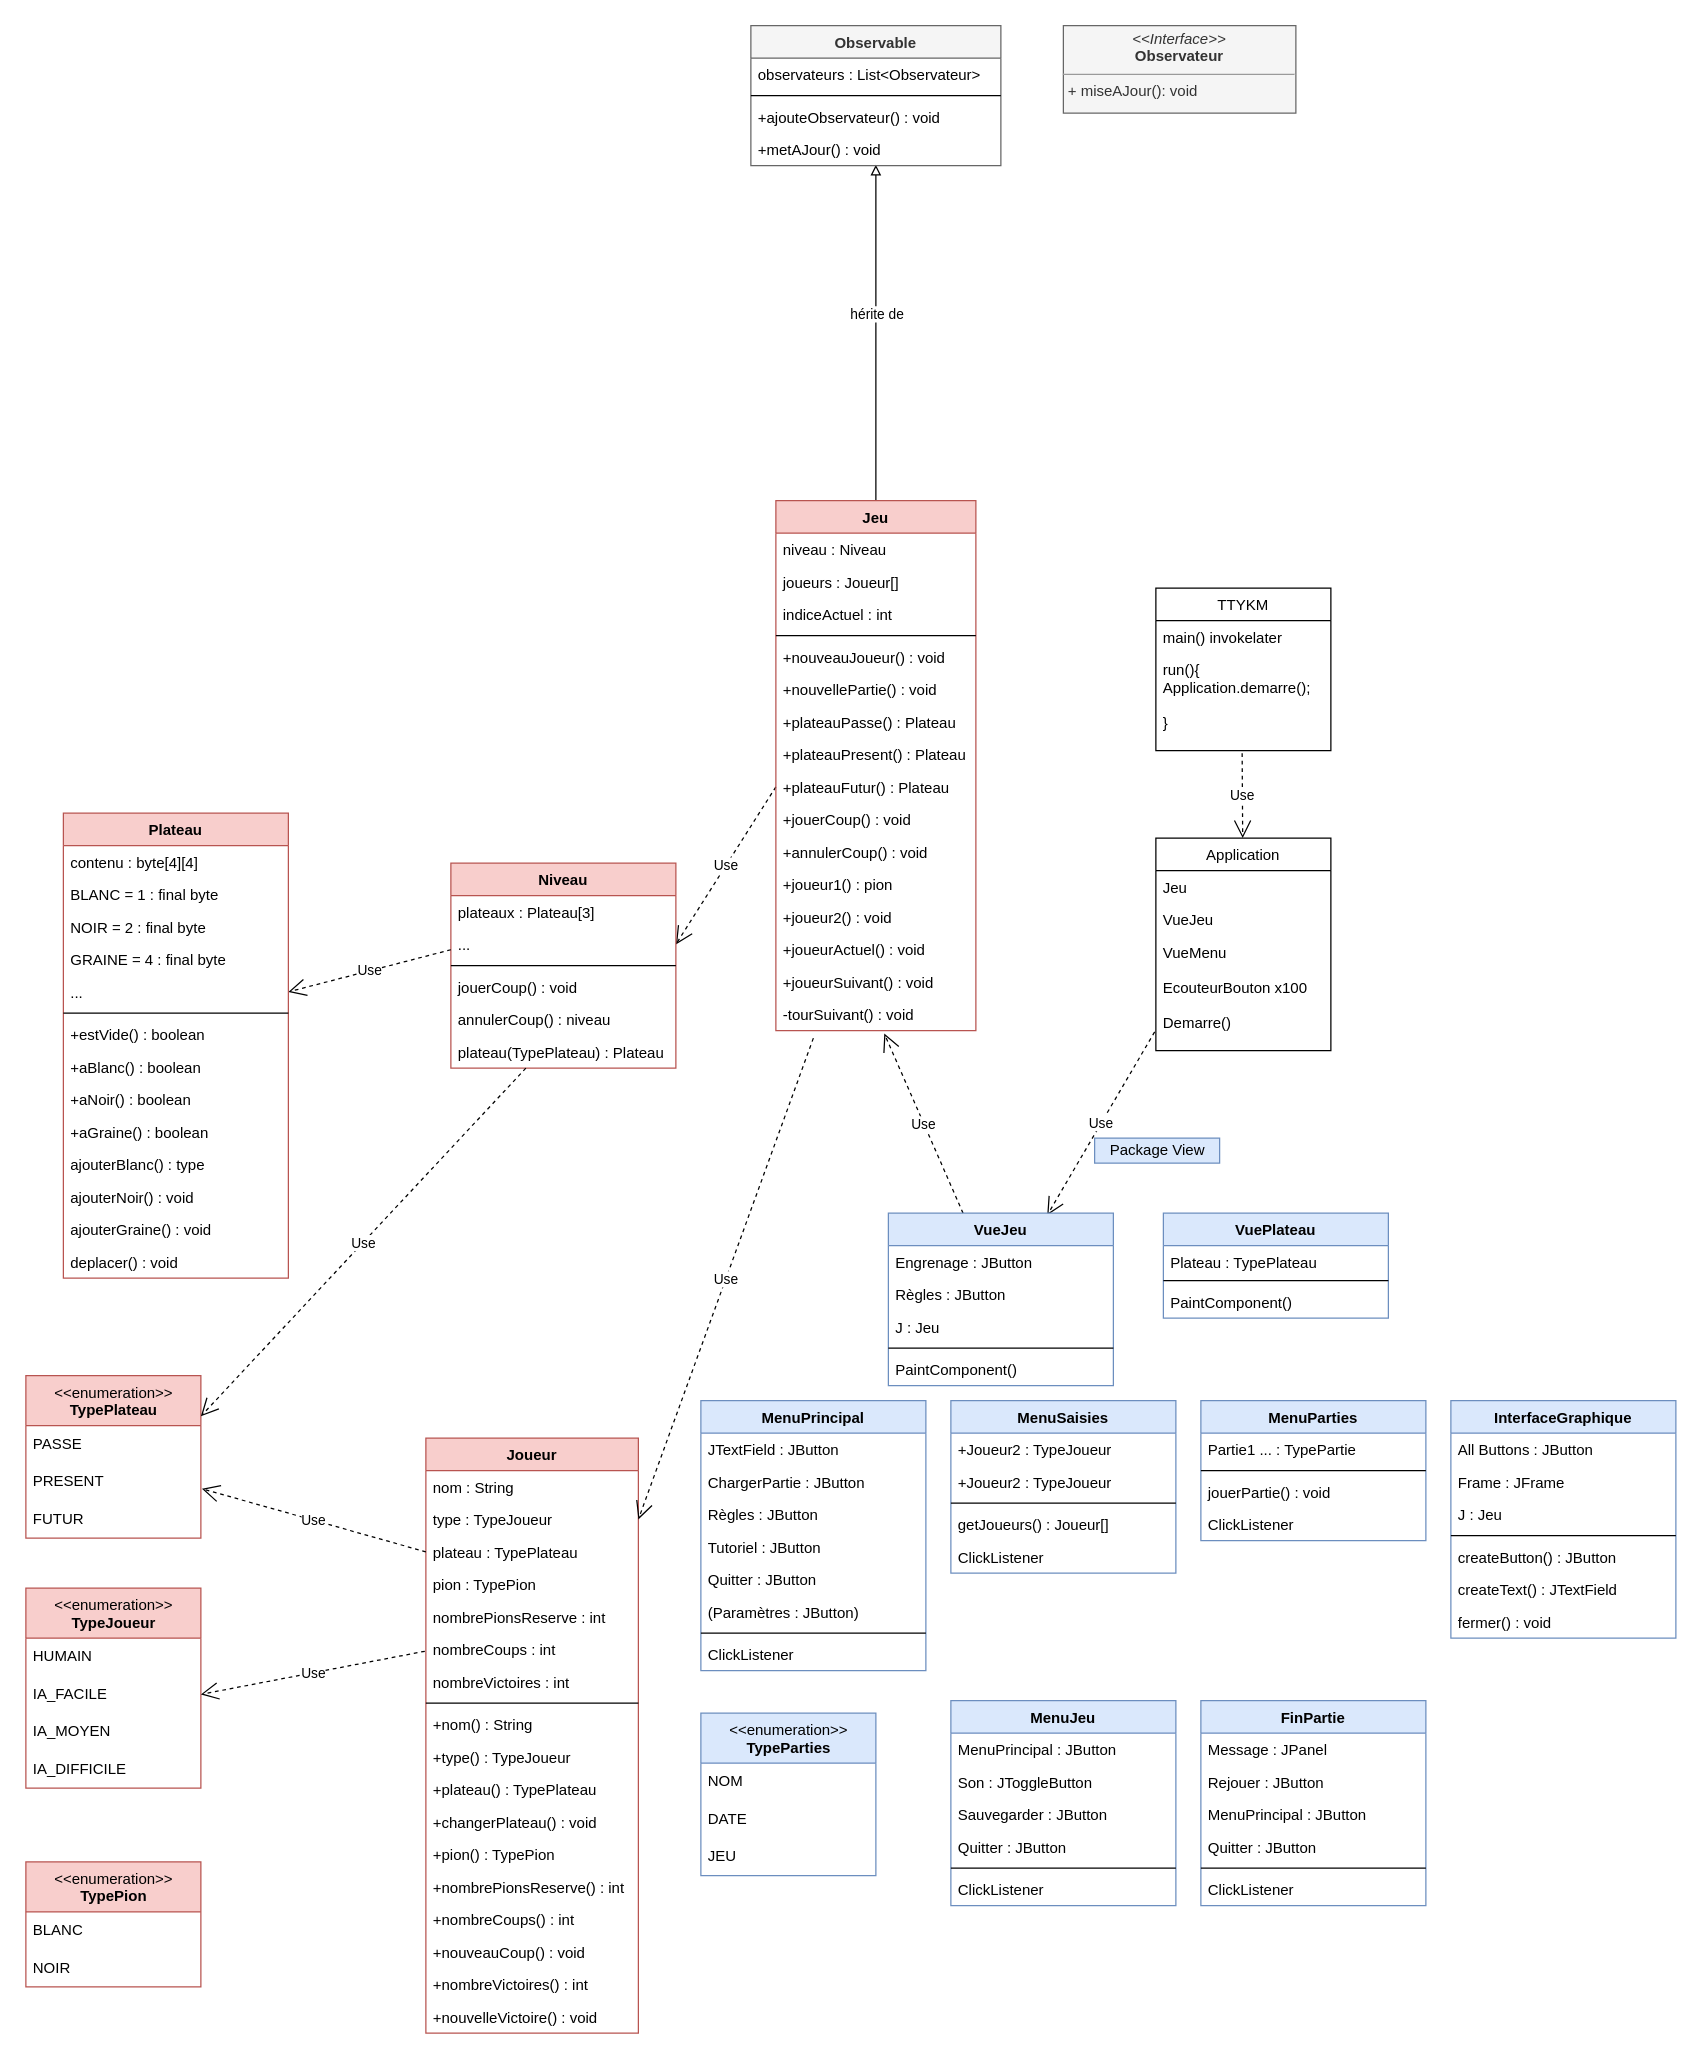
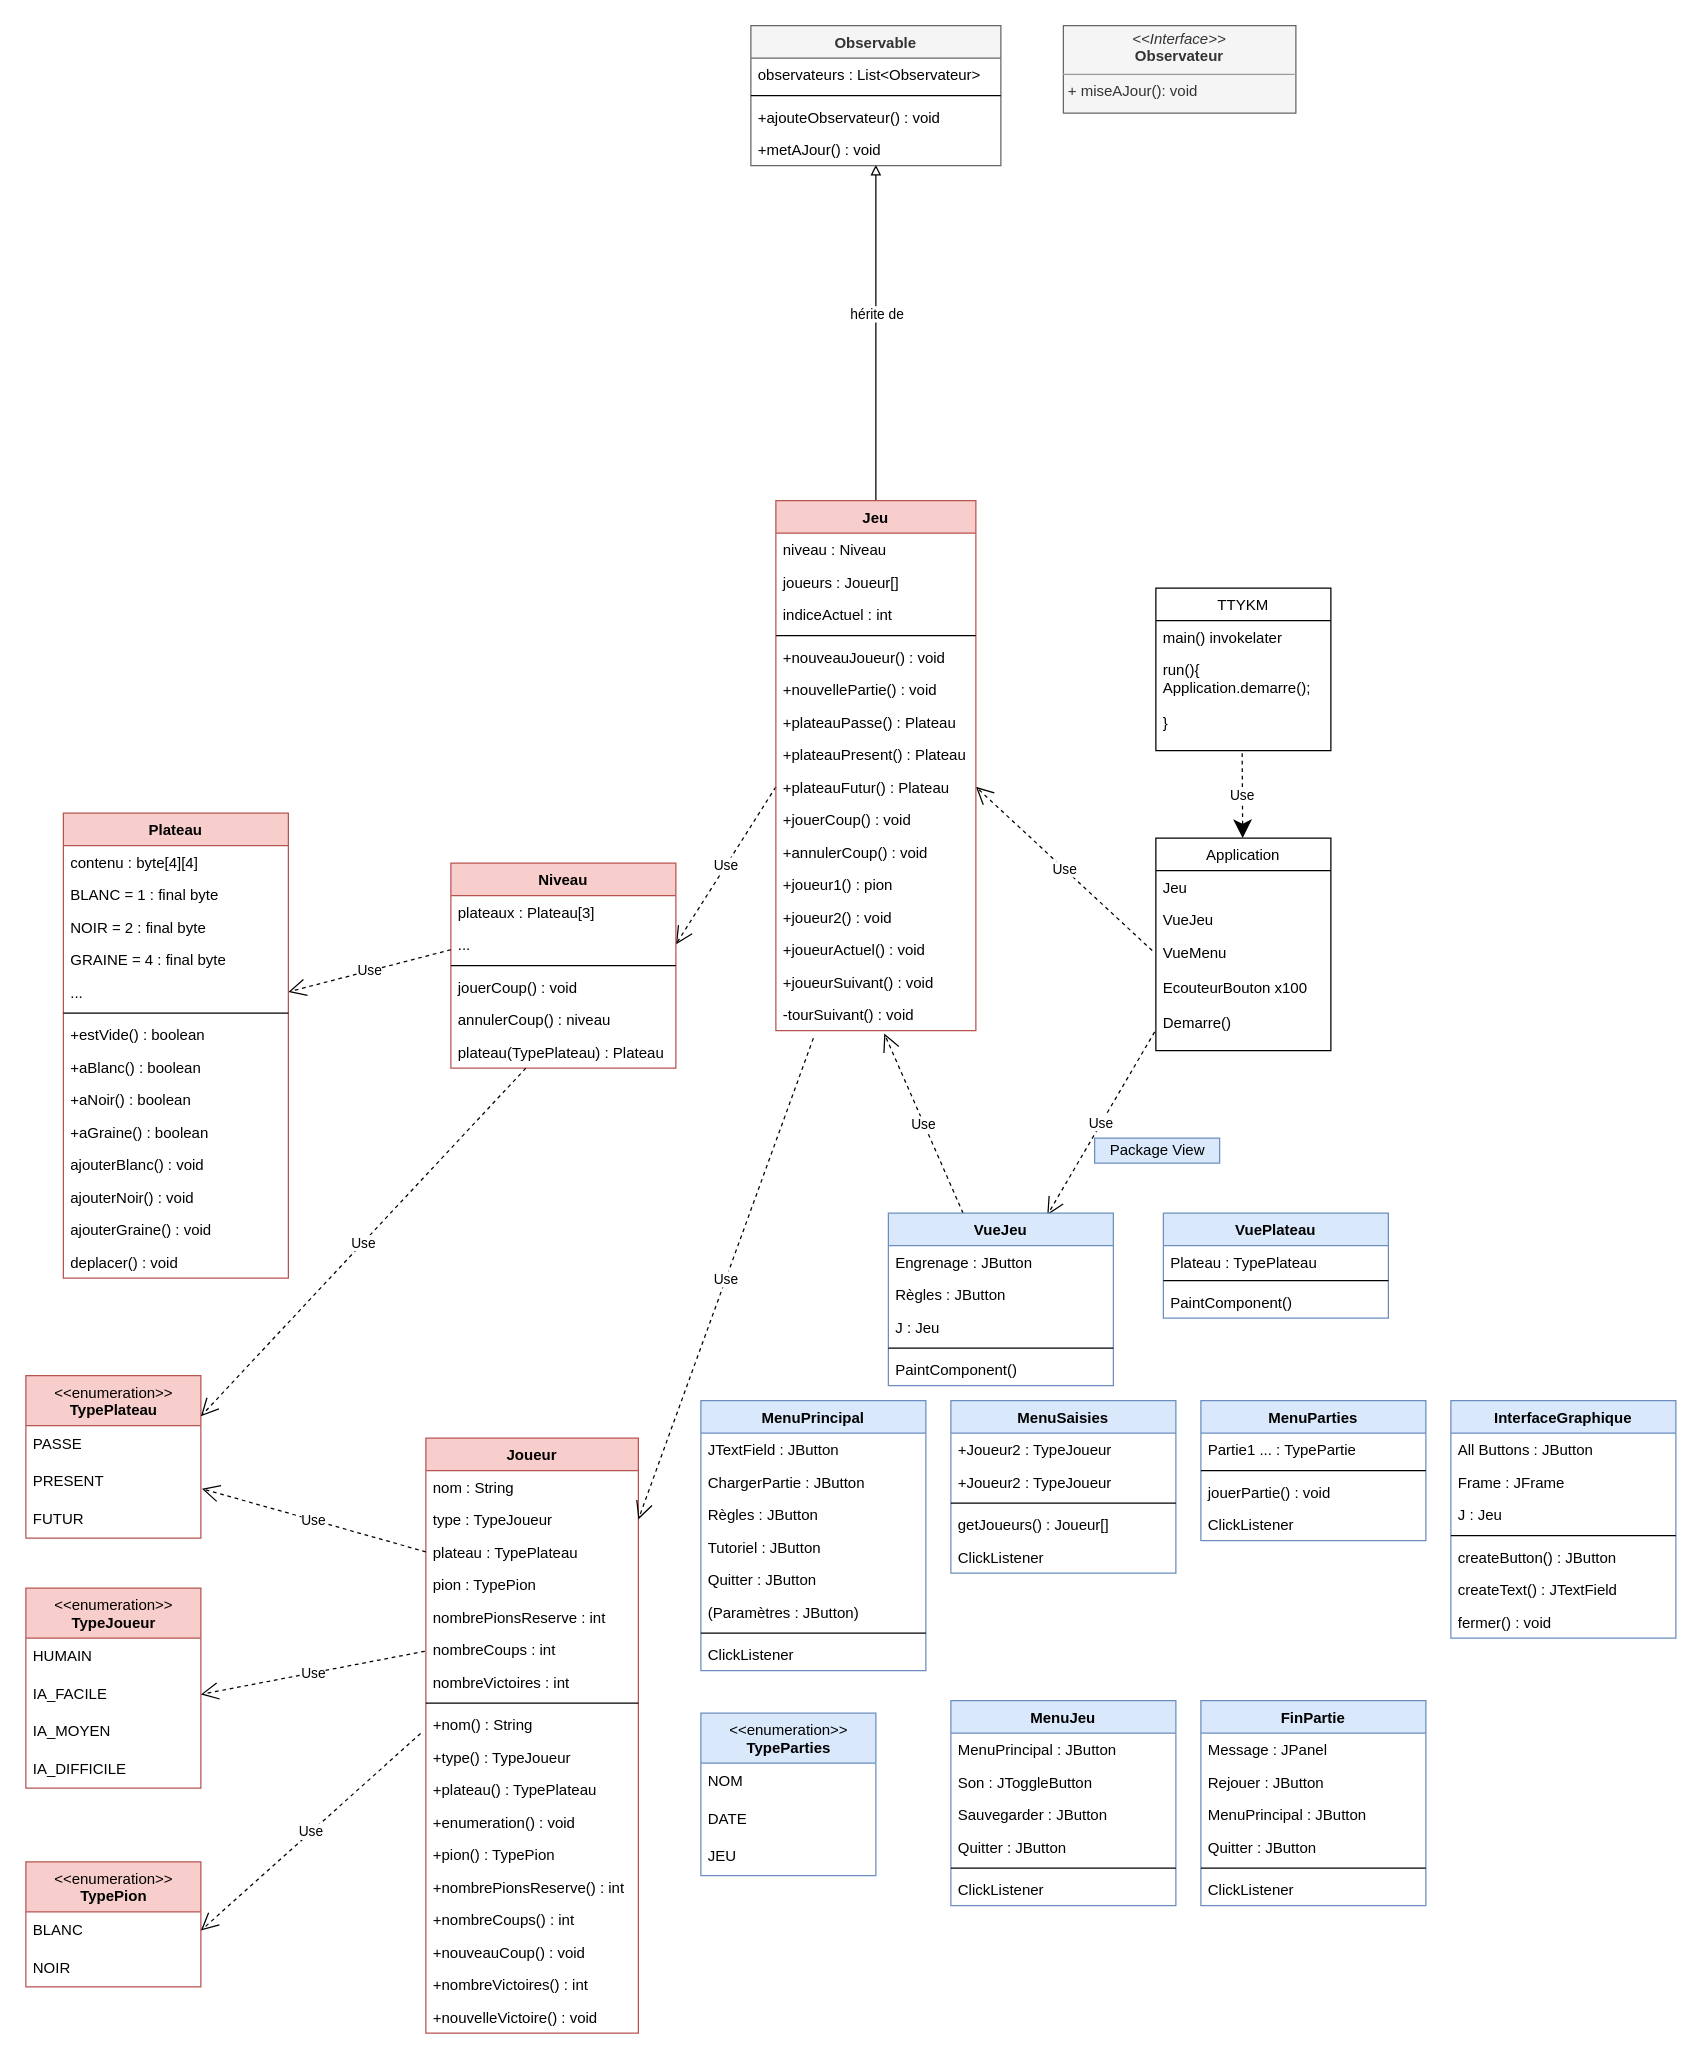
(1242, 828) -> (1242, 823)
none -> (1065, 870)
(150, 1165) -> (148, 1165)
(524, 1823) -> (511, 1823)
none -> (312, 1831)
